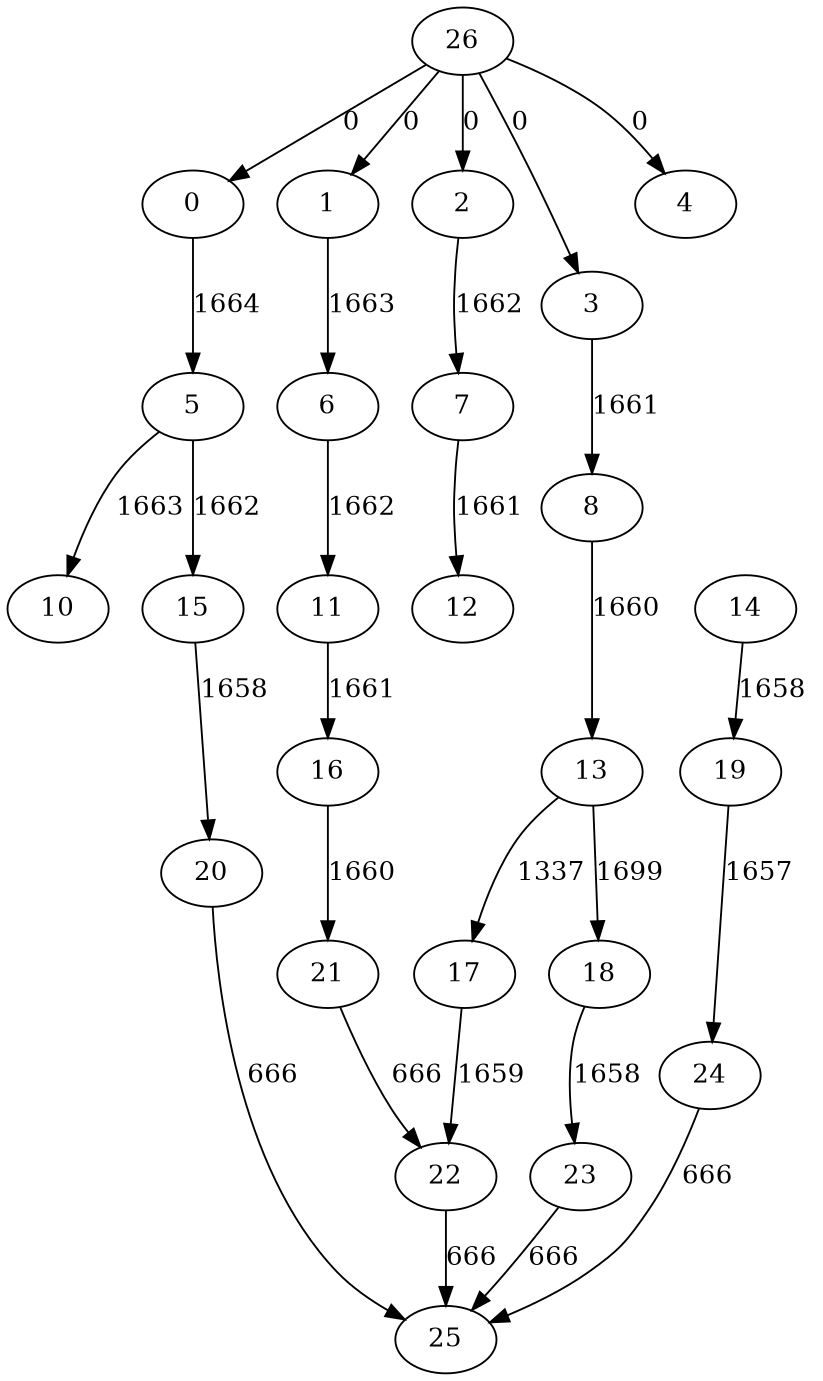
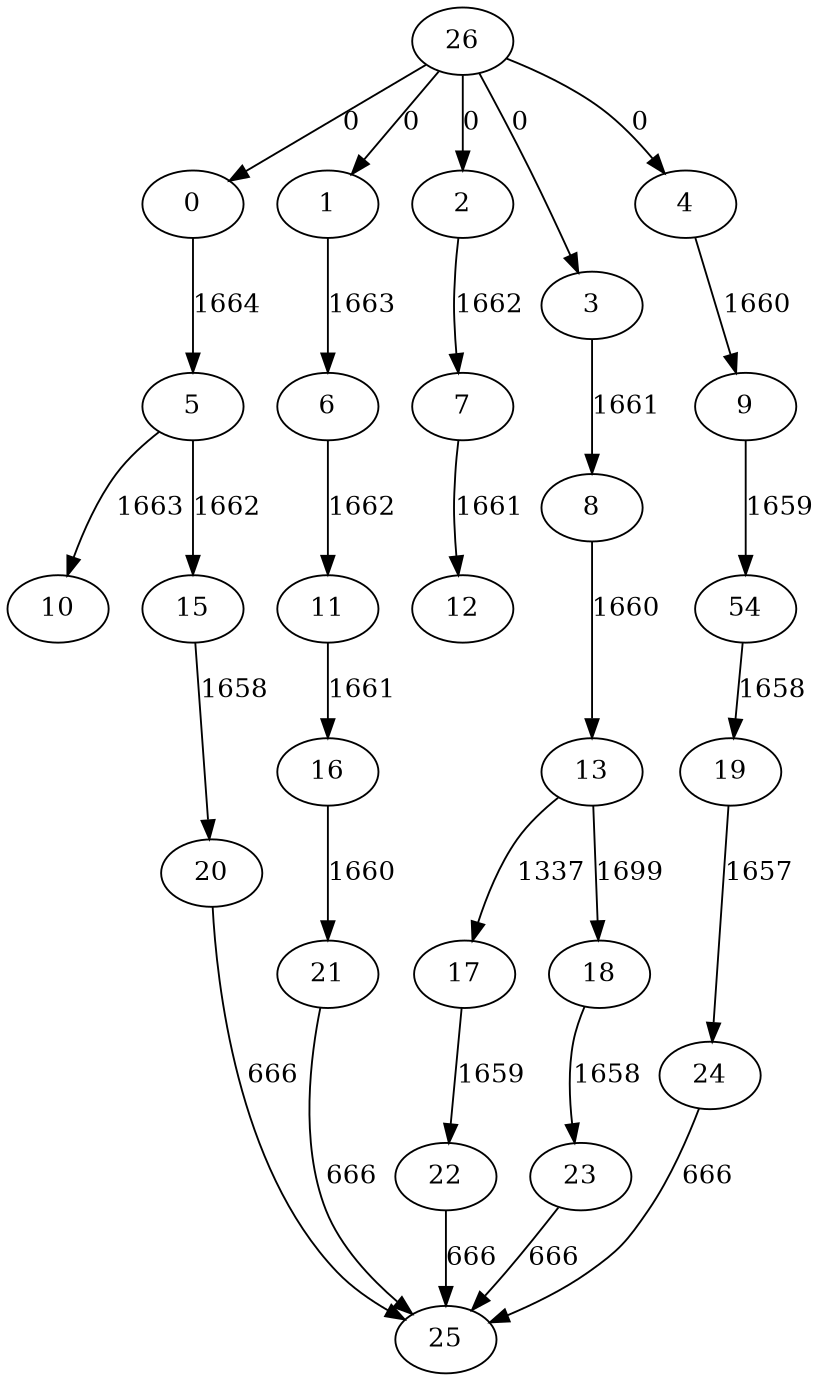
none -> (746, 407)
(746, 609) -> (746, 609)
(370, 1072) -> (315, 1168)
